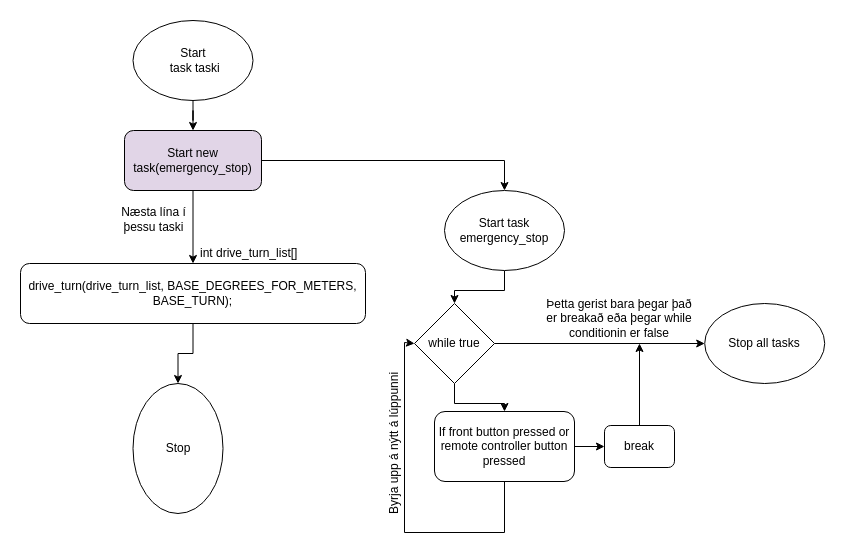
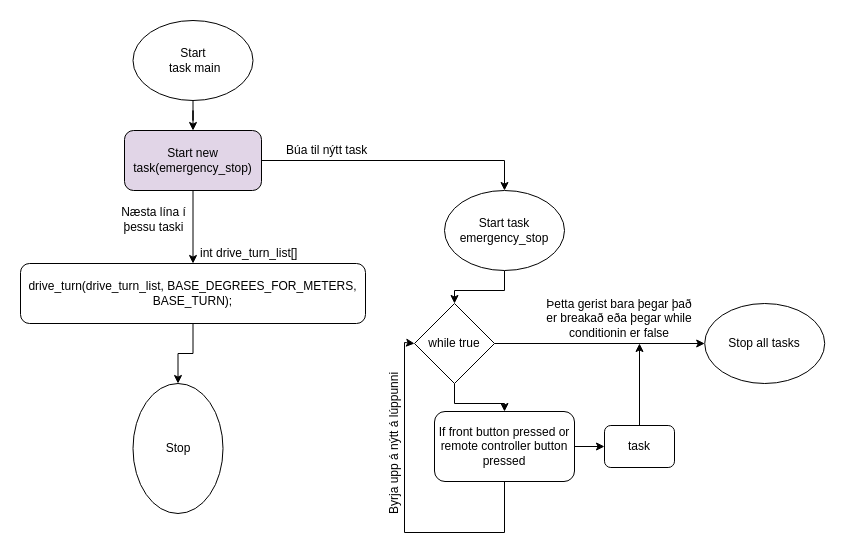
(194, 61) -> (194, 61)
none -> (335, 151)
(640, 447) -> (640, 447)
